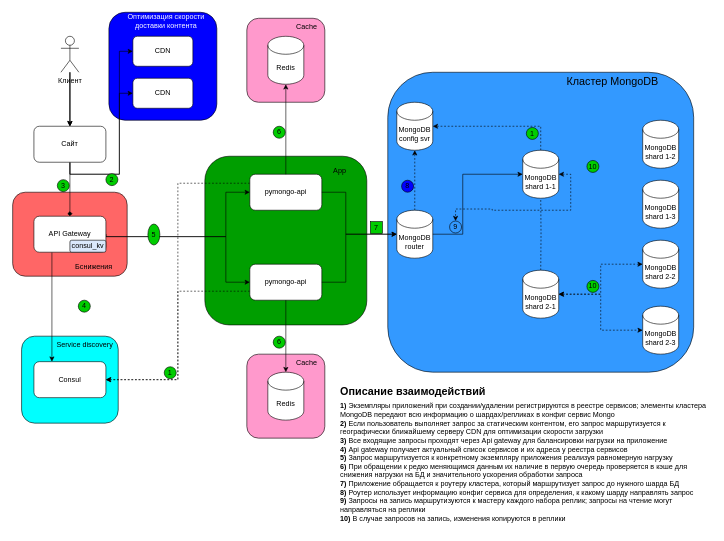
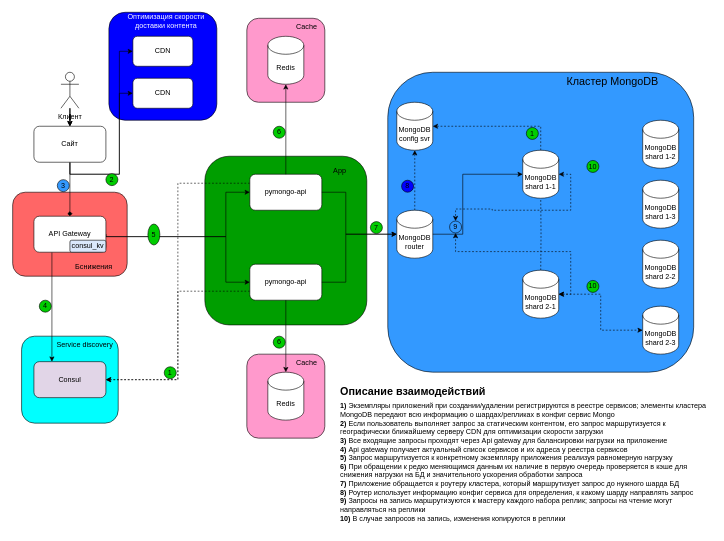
(70, 54) -> (70, 90)
(63, 186) -> (63, 186)
(377, 228) -> (377, 228)
(637, 264) -> (505, 252)
(84, 306) -> (45, 306)
(70, 380) -> (70, 380)
